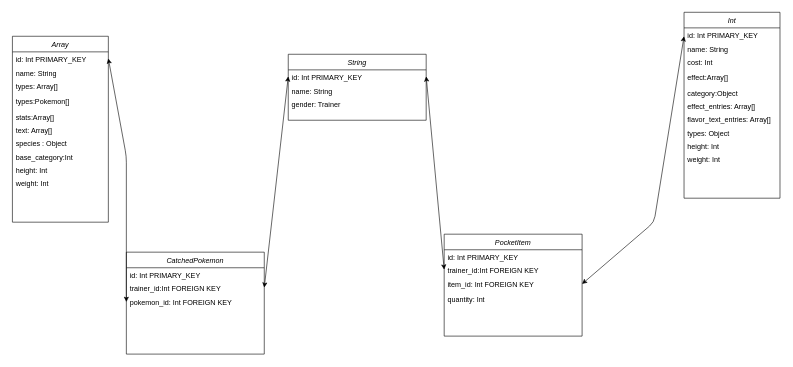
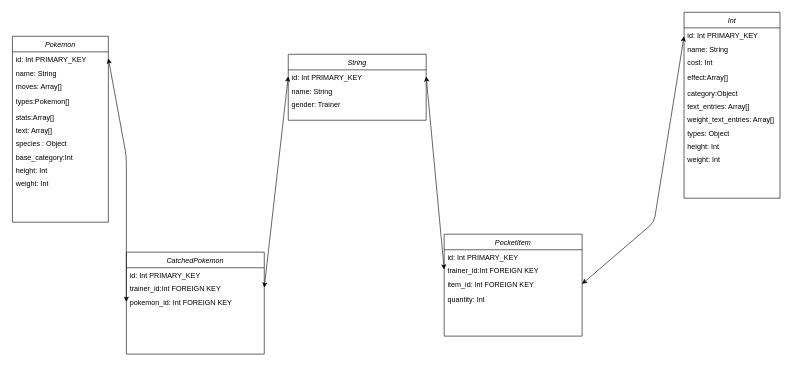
(60, 44) -> (60, 44)
(42, 86) -> (42, 86)
(731, 107) -> (727, 107)
(740, 120) -> (740, 120)
